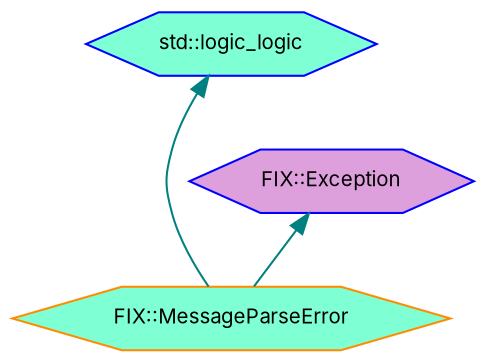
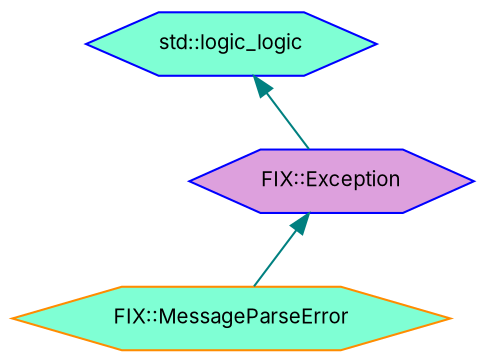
(167, 192) -> (288, 121)
